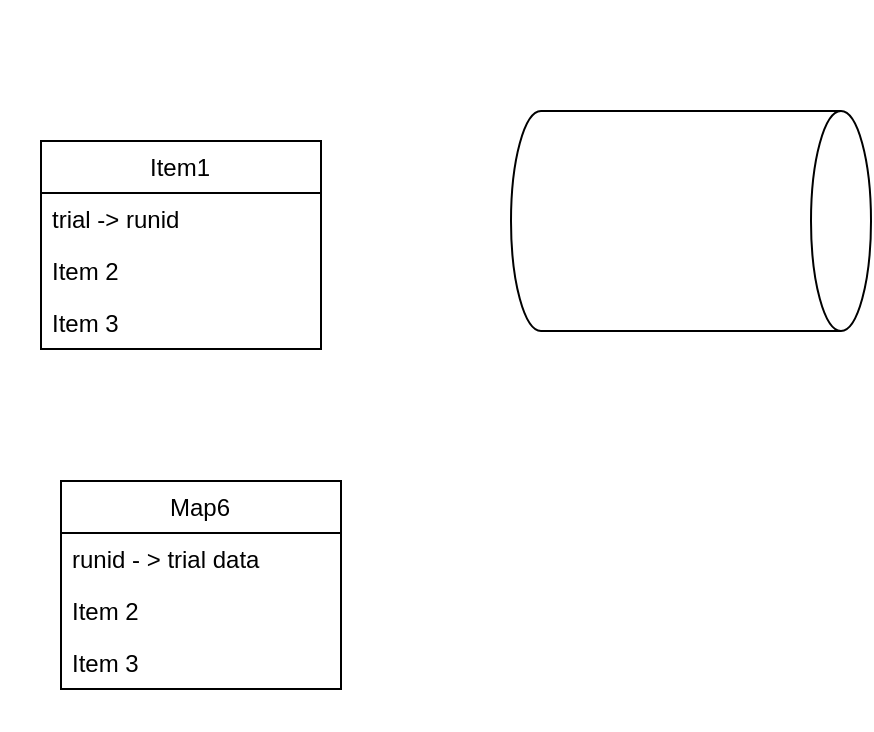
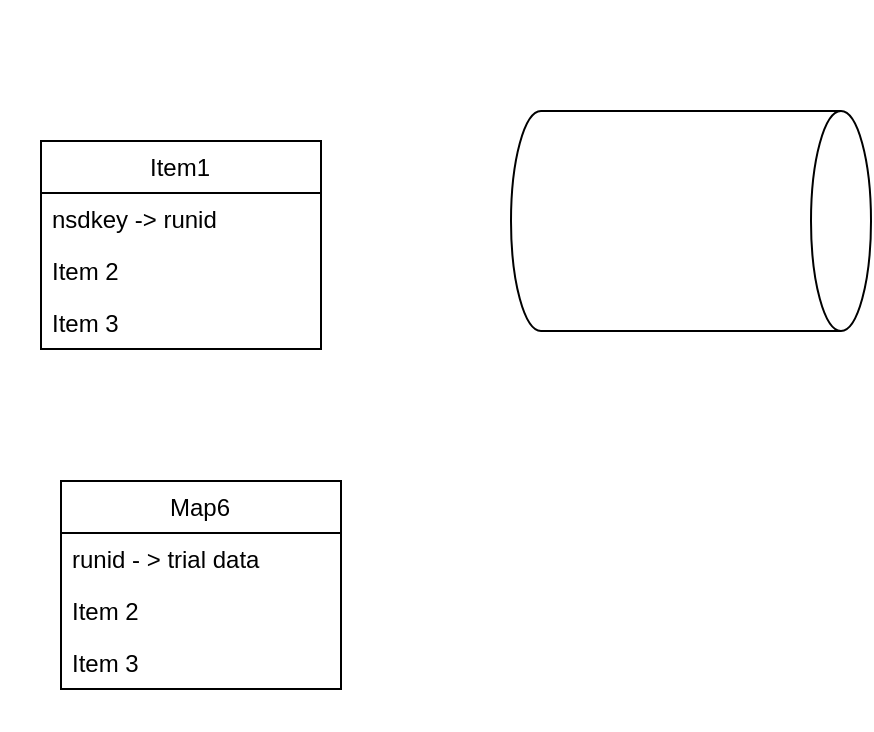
(130, 220) -> (143, 220)
